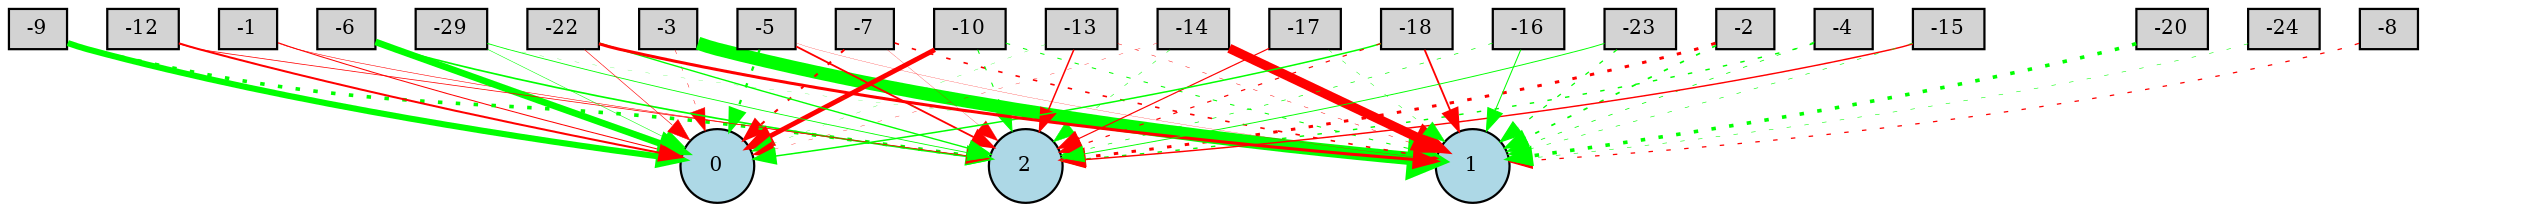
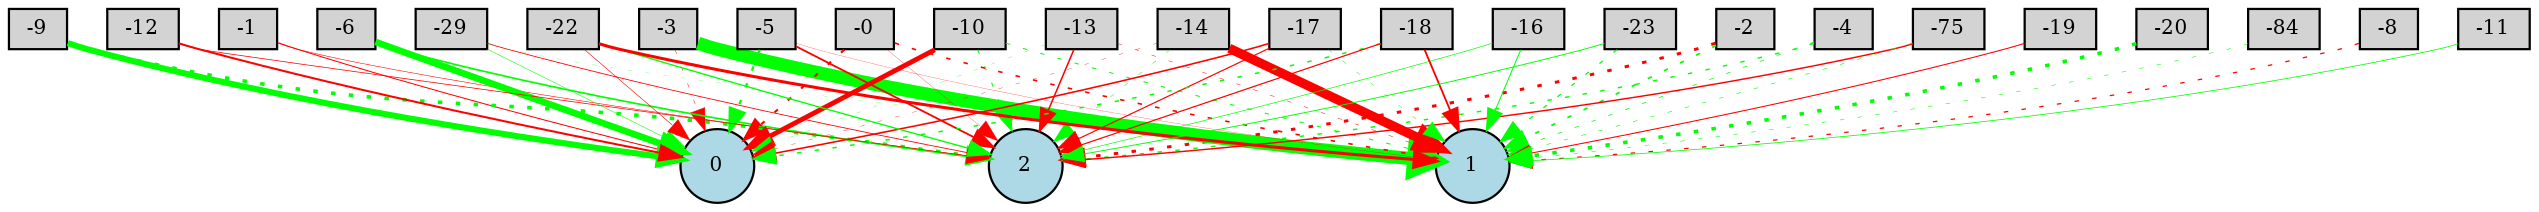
(865, 29) -> (865, 29)
(1949, 29) -> (1949, 29)
none -> (2060, 29)
(2284, 29) -> (2284, 29)
none -> (2494, 29)
(1391, 72) -> (1391, 72)
(1231, 94) -> (1231, 94)
(715, 100) -> (715, 100)
none -> (1023, 103)
(1080, 108) -> (1080, 108)
